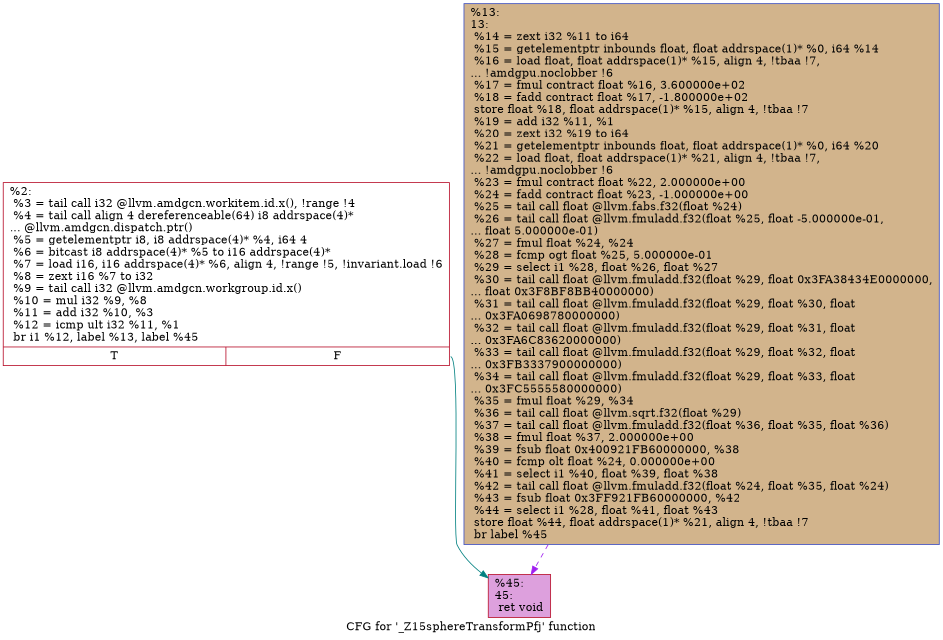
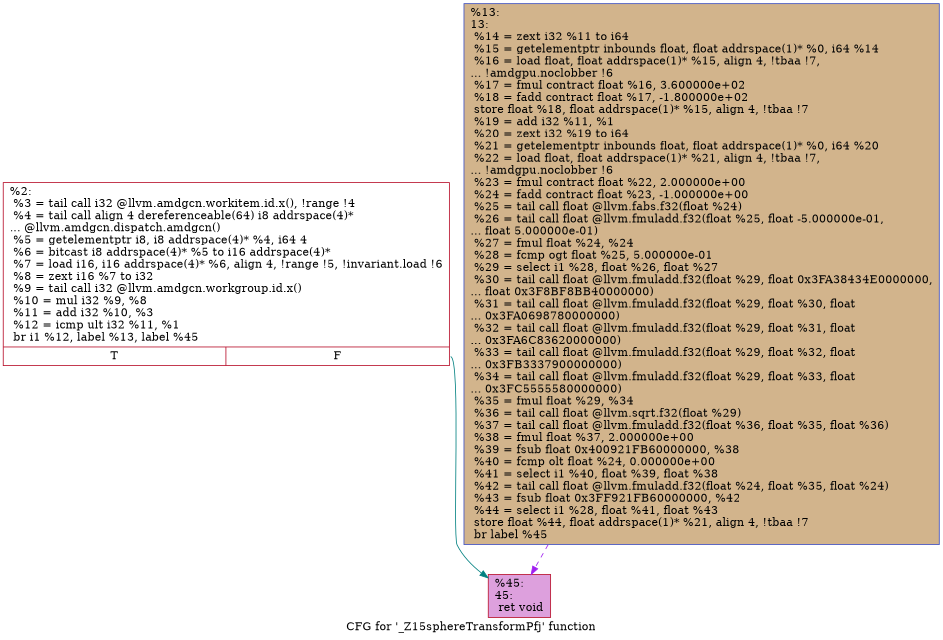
(101, 228) -> (115, 228)
